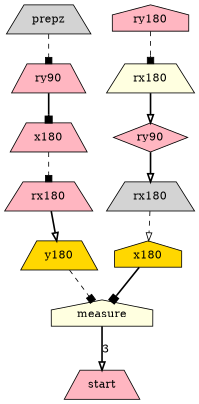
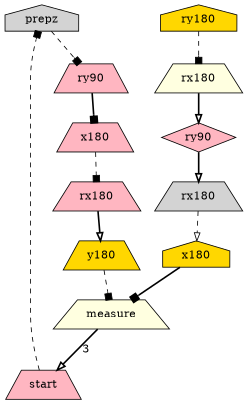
(49, 19) -> (42, 19)
(151, 19) -> (199, 19)
none -> (31, 205)
(102, 314) -> (111, 314)
